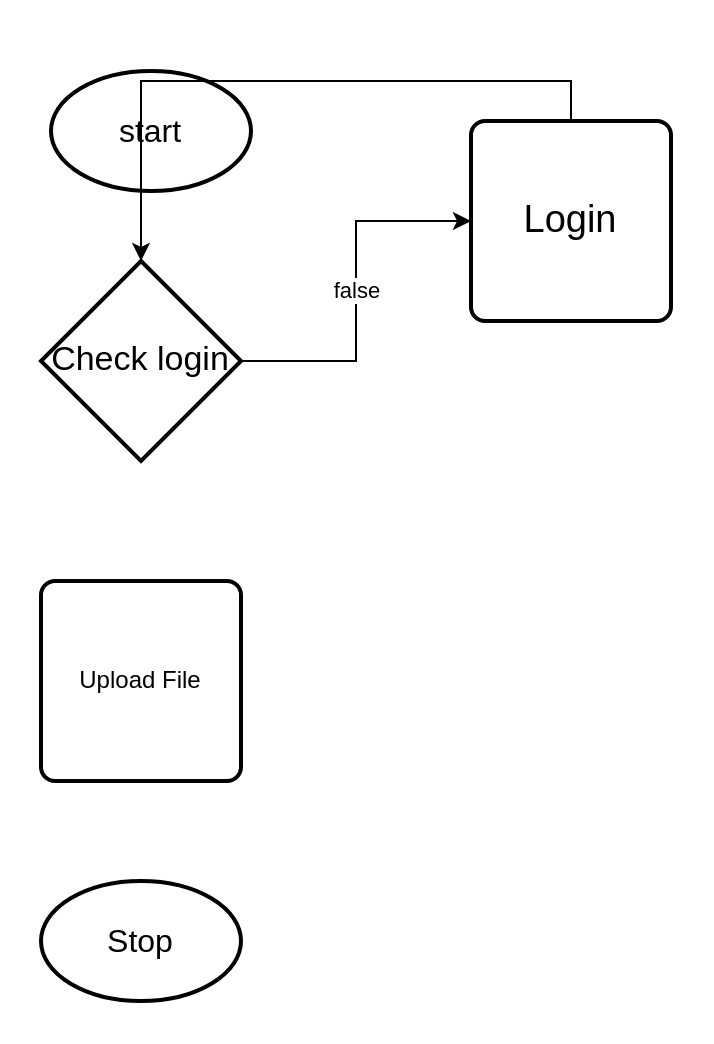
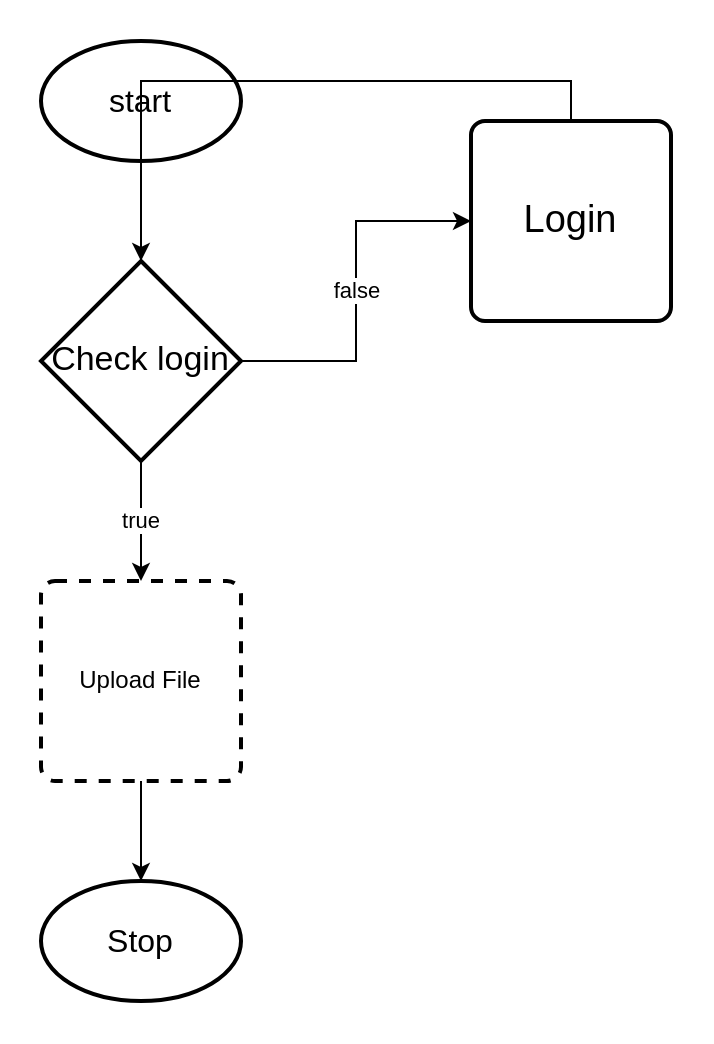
(151, 131) -> (141, 101)
none -> (141, 485)
(141, 681) -> (141, 681)
none -> (141, 824)
